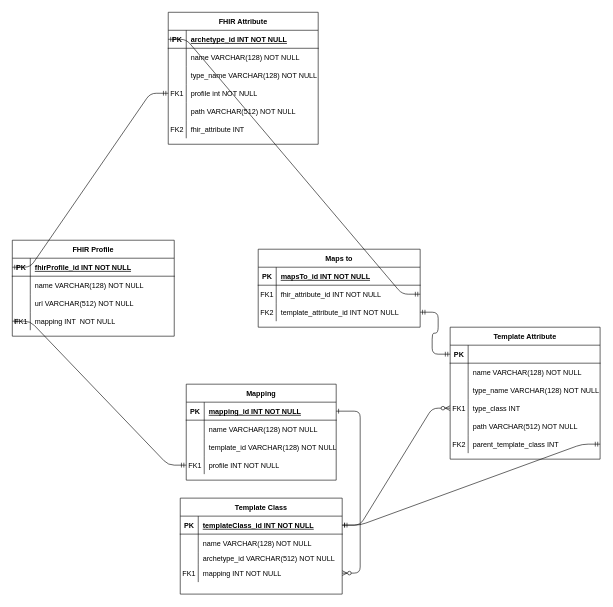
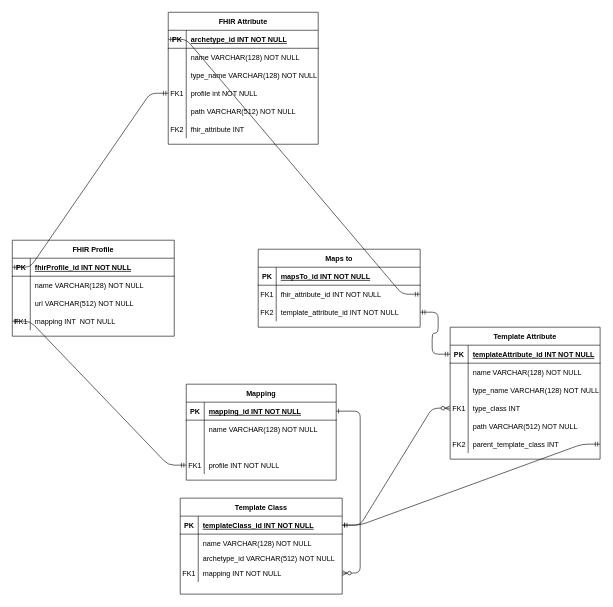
none -> (534, 354)
(270, 447) -> none
